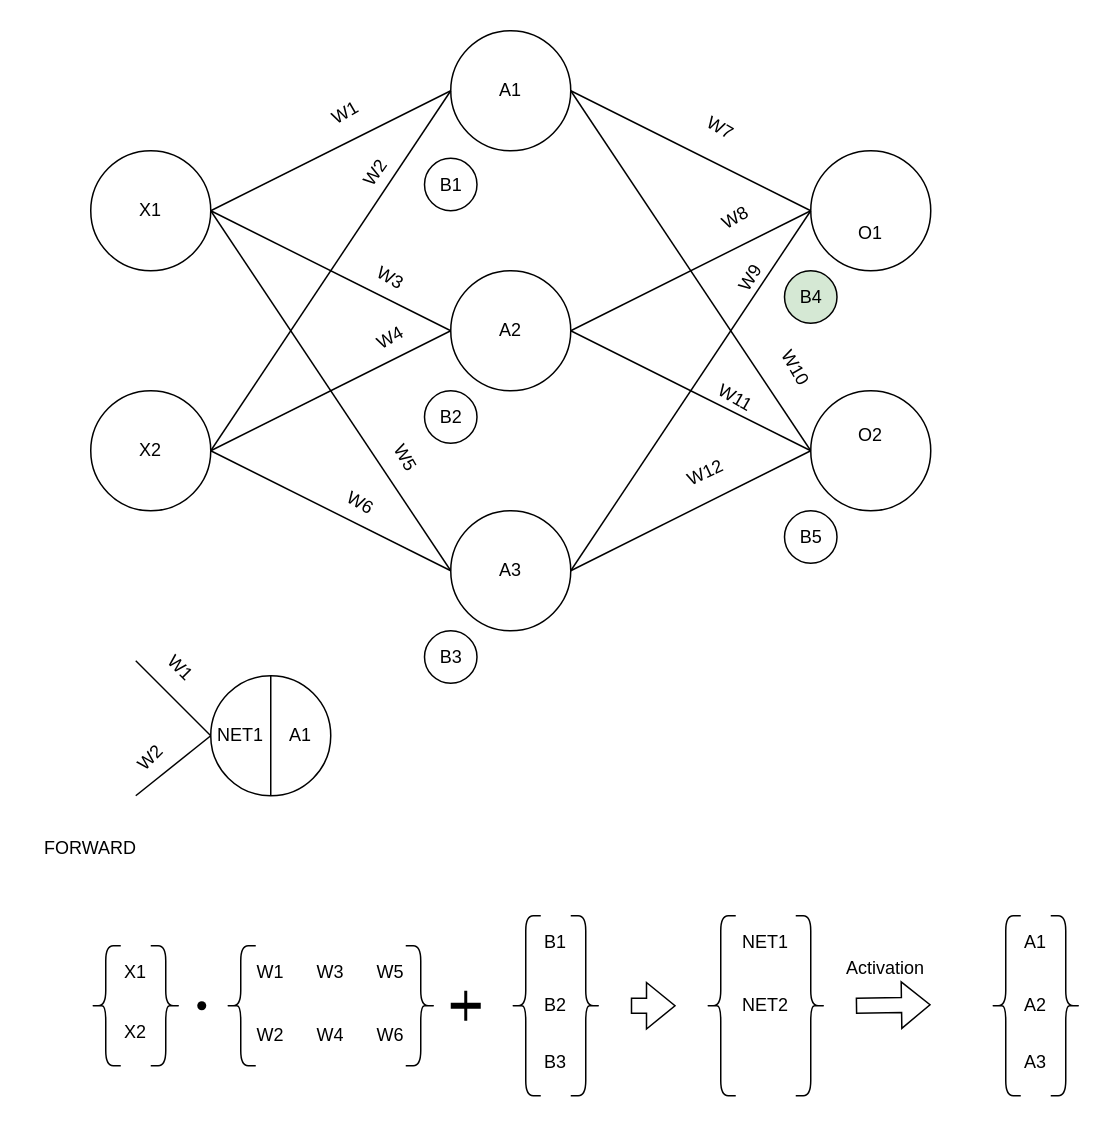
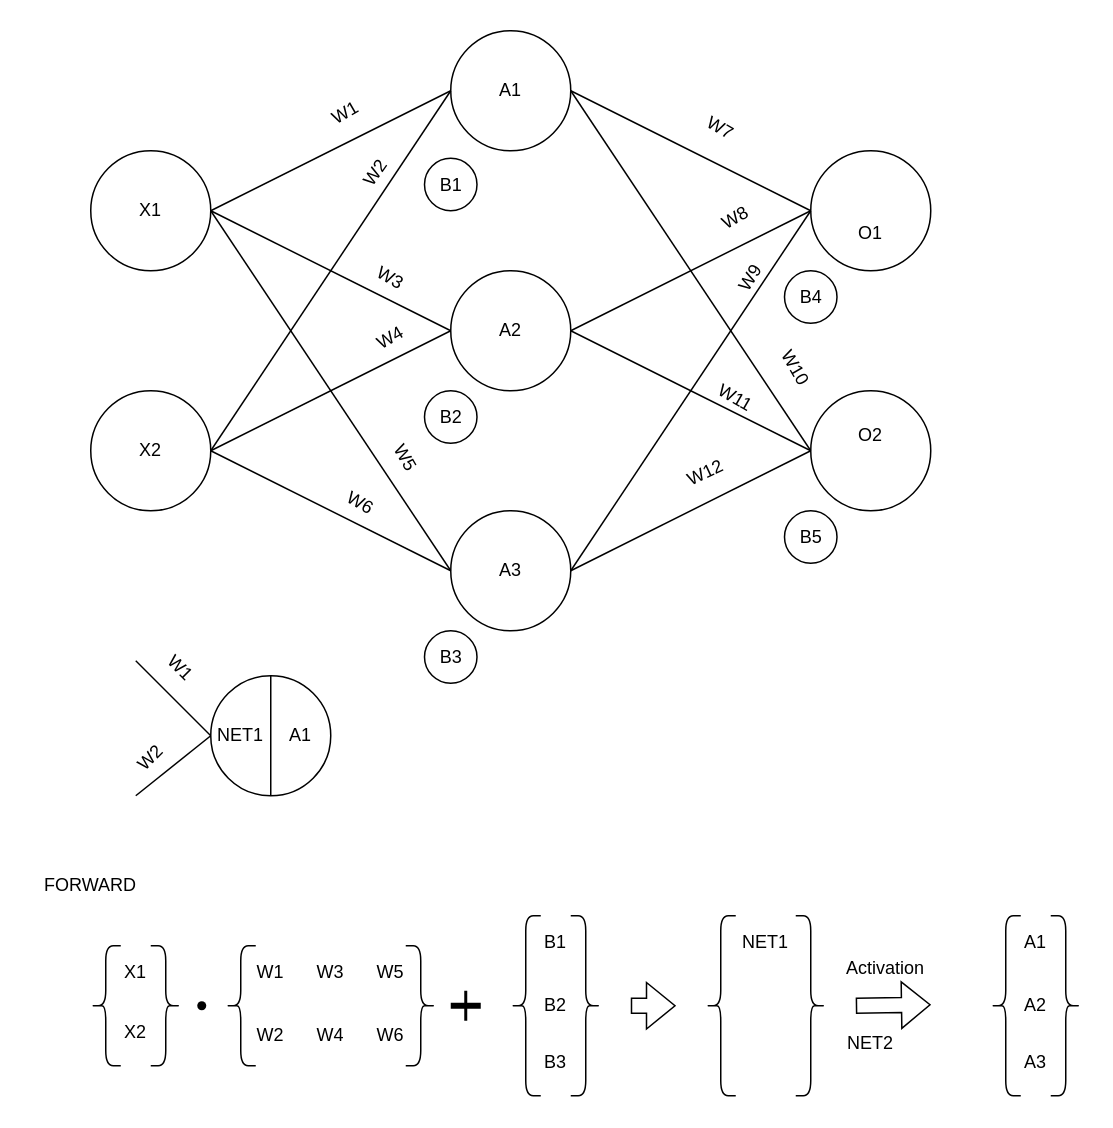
(811, 297) -> (811, 297)
(91, 848) -> (91, 886)
(766, 1006) -> (871, 1043)
